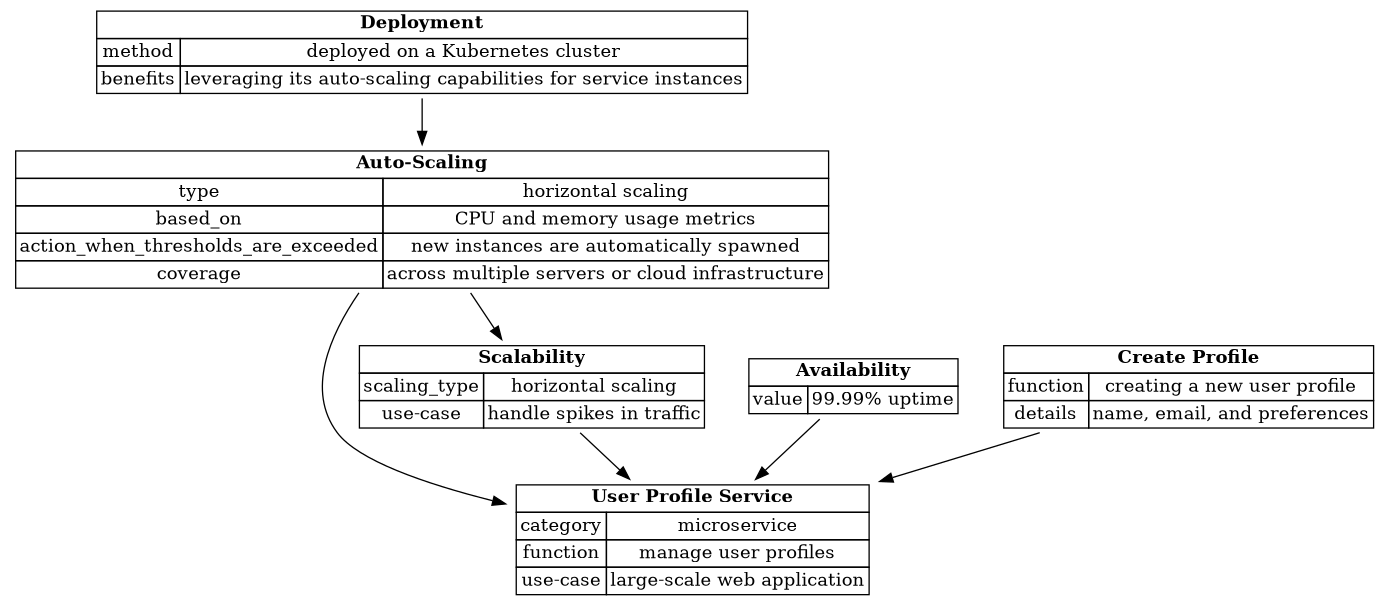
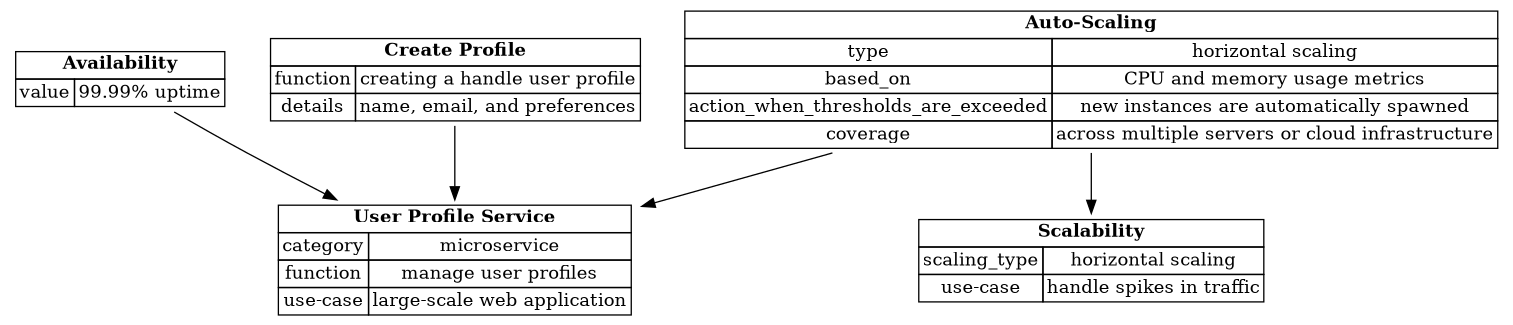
(422, 52) -> none
(1231, 386) -> (498, 79)
(600, 451) -> none
